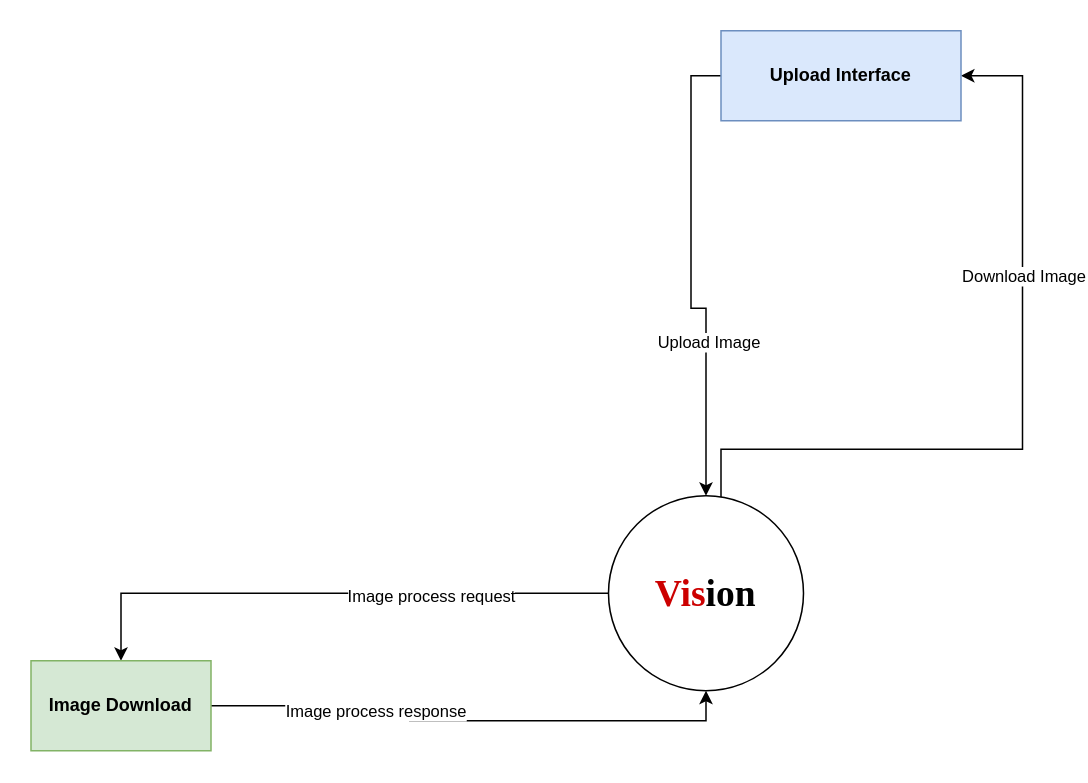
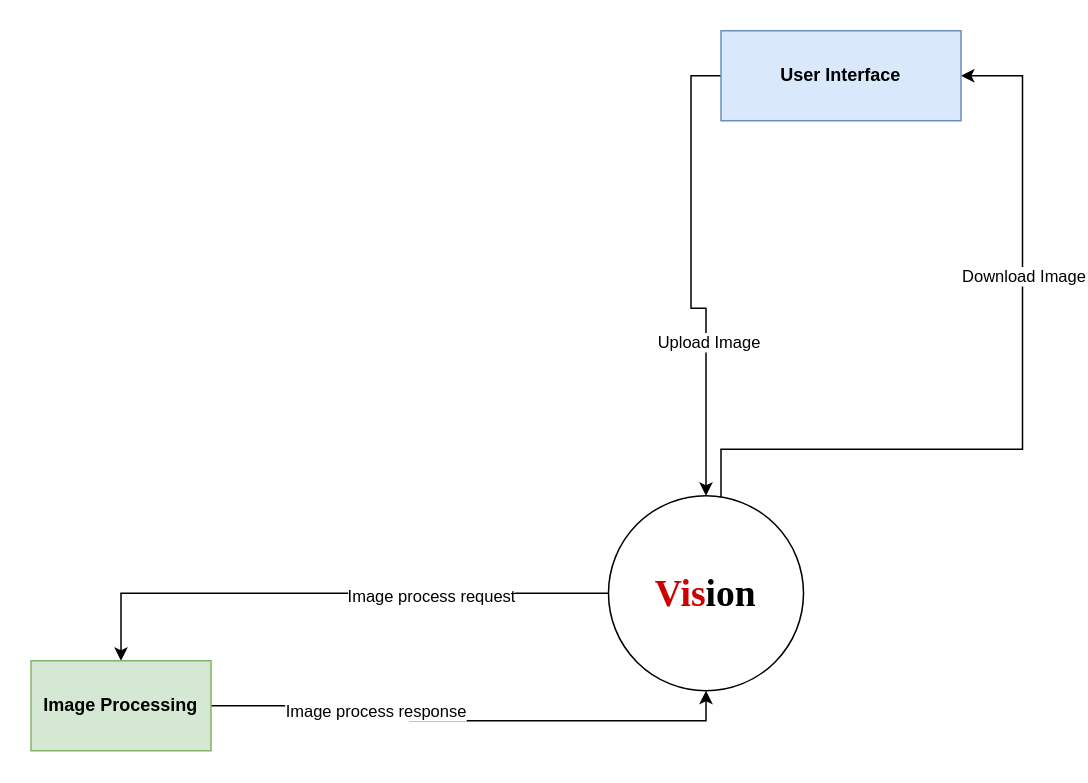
(841, 76) -> (841, 76)
(121, 706) -> (121, 706)
